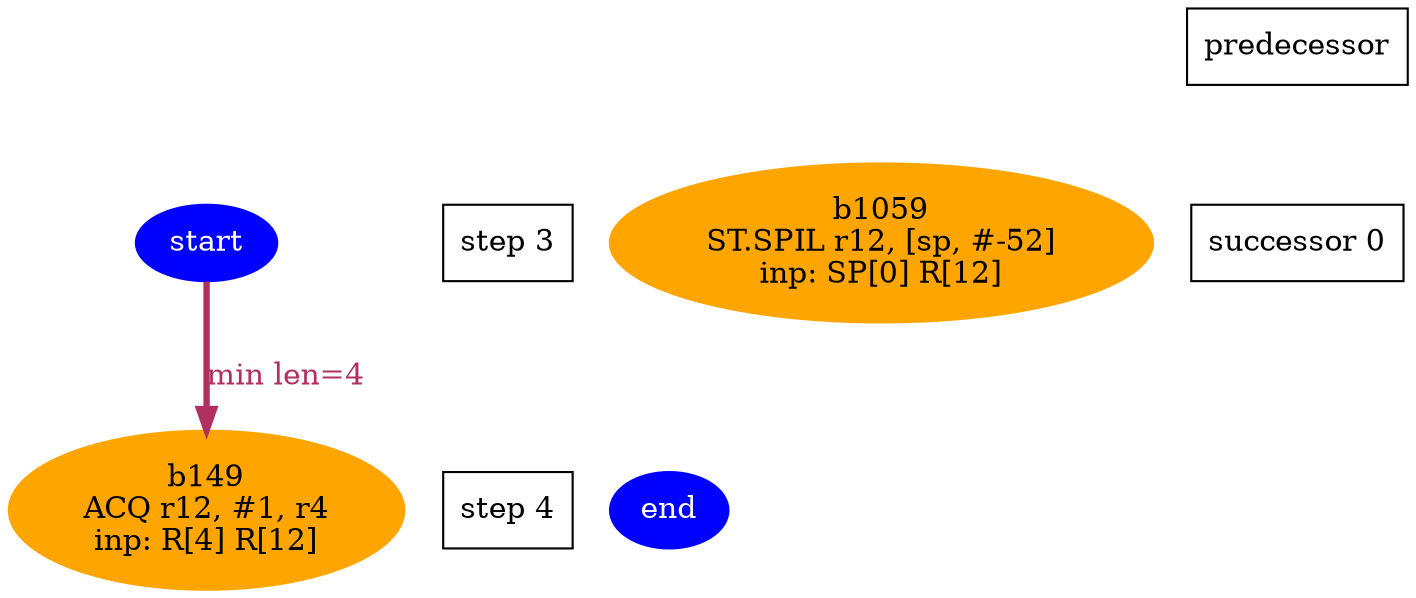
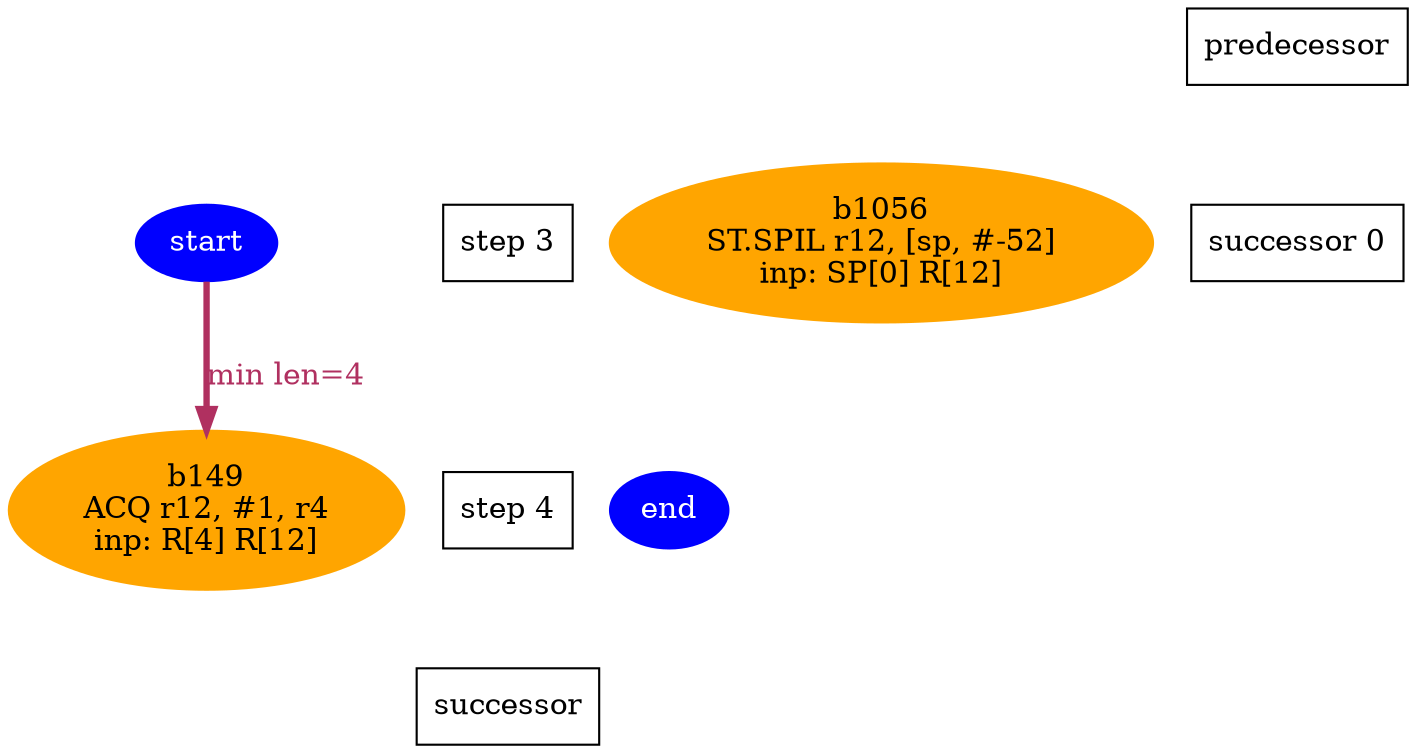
(881, 243) -> (881, 243)
none -> (508, 707)
